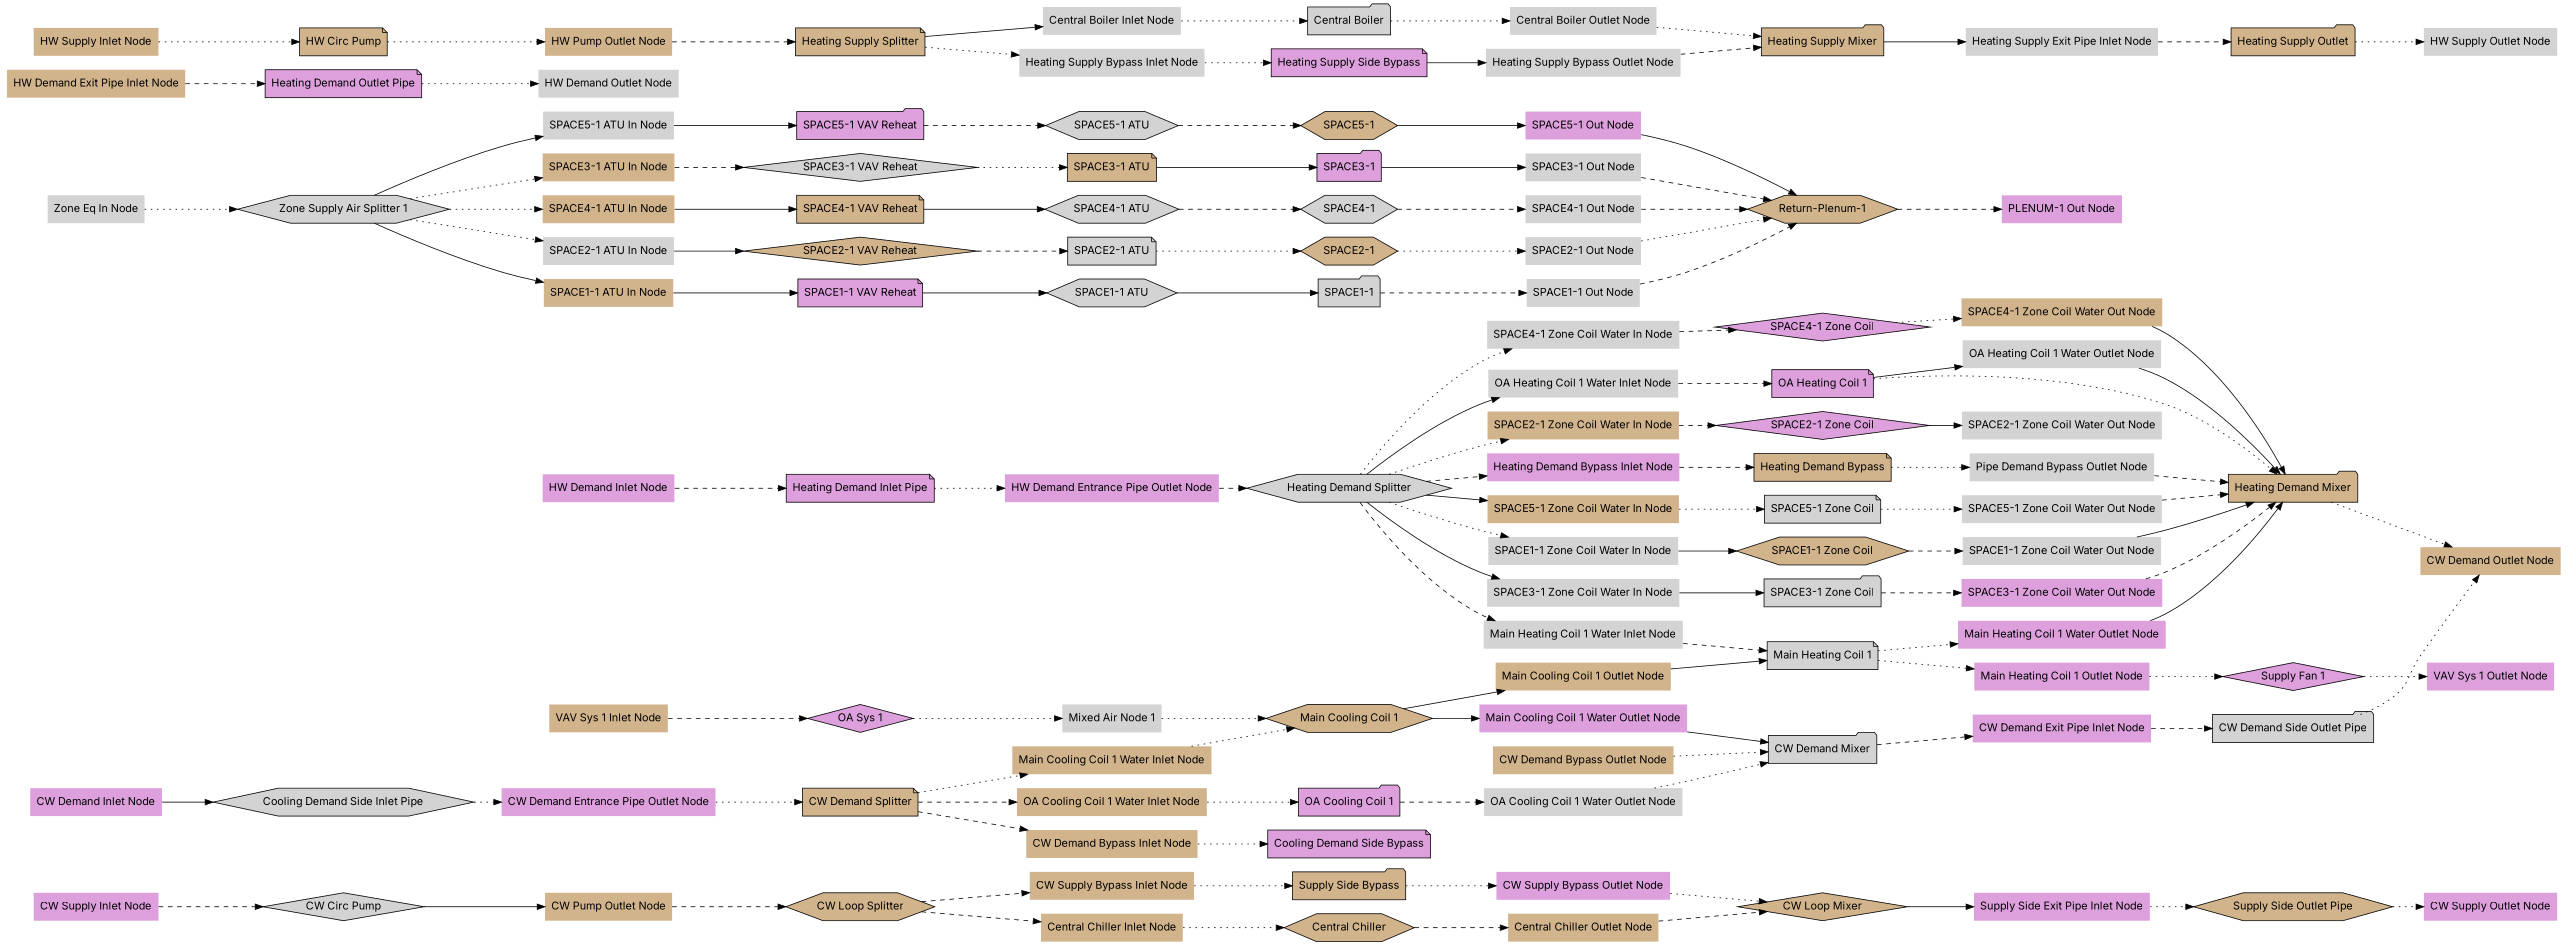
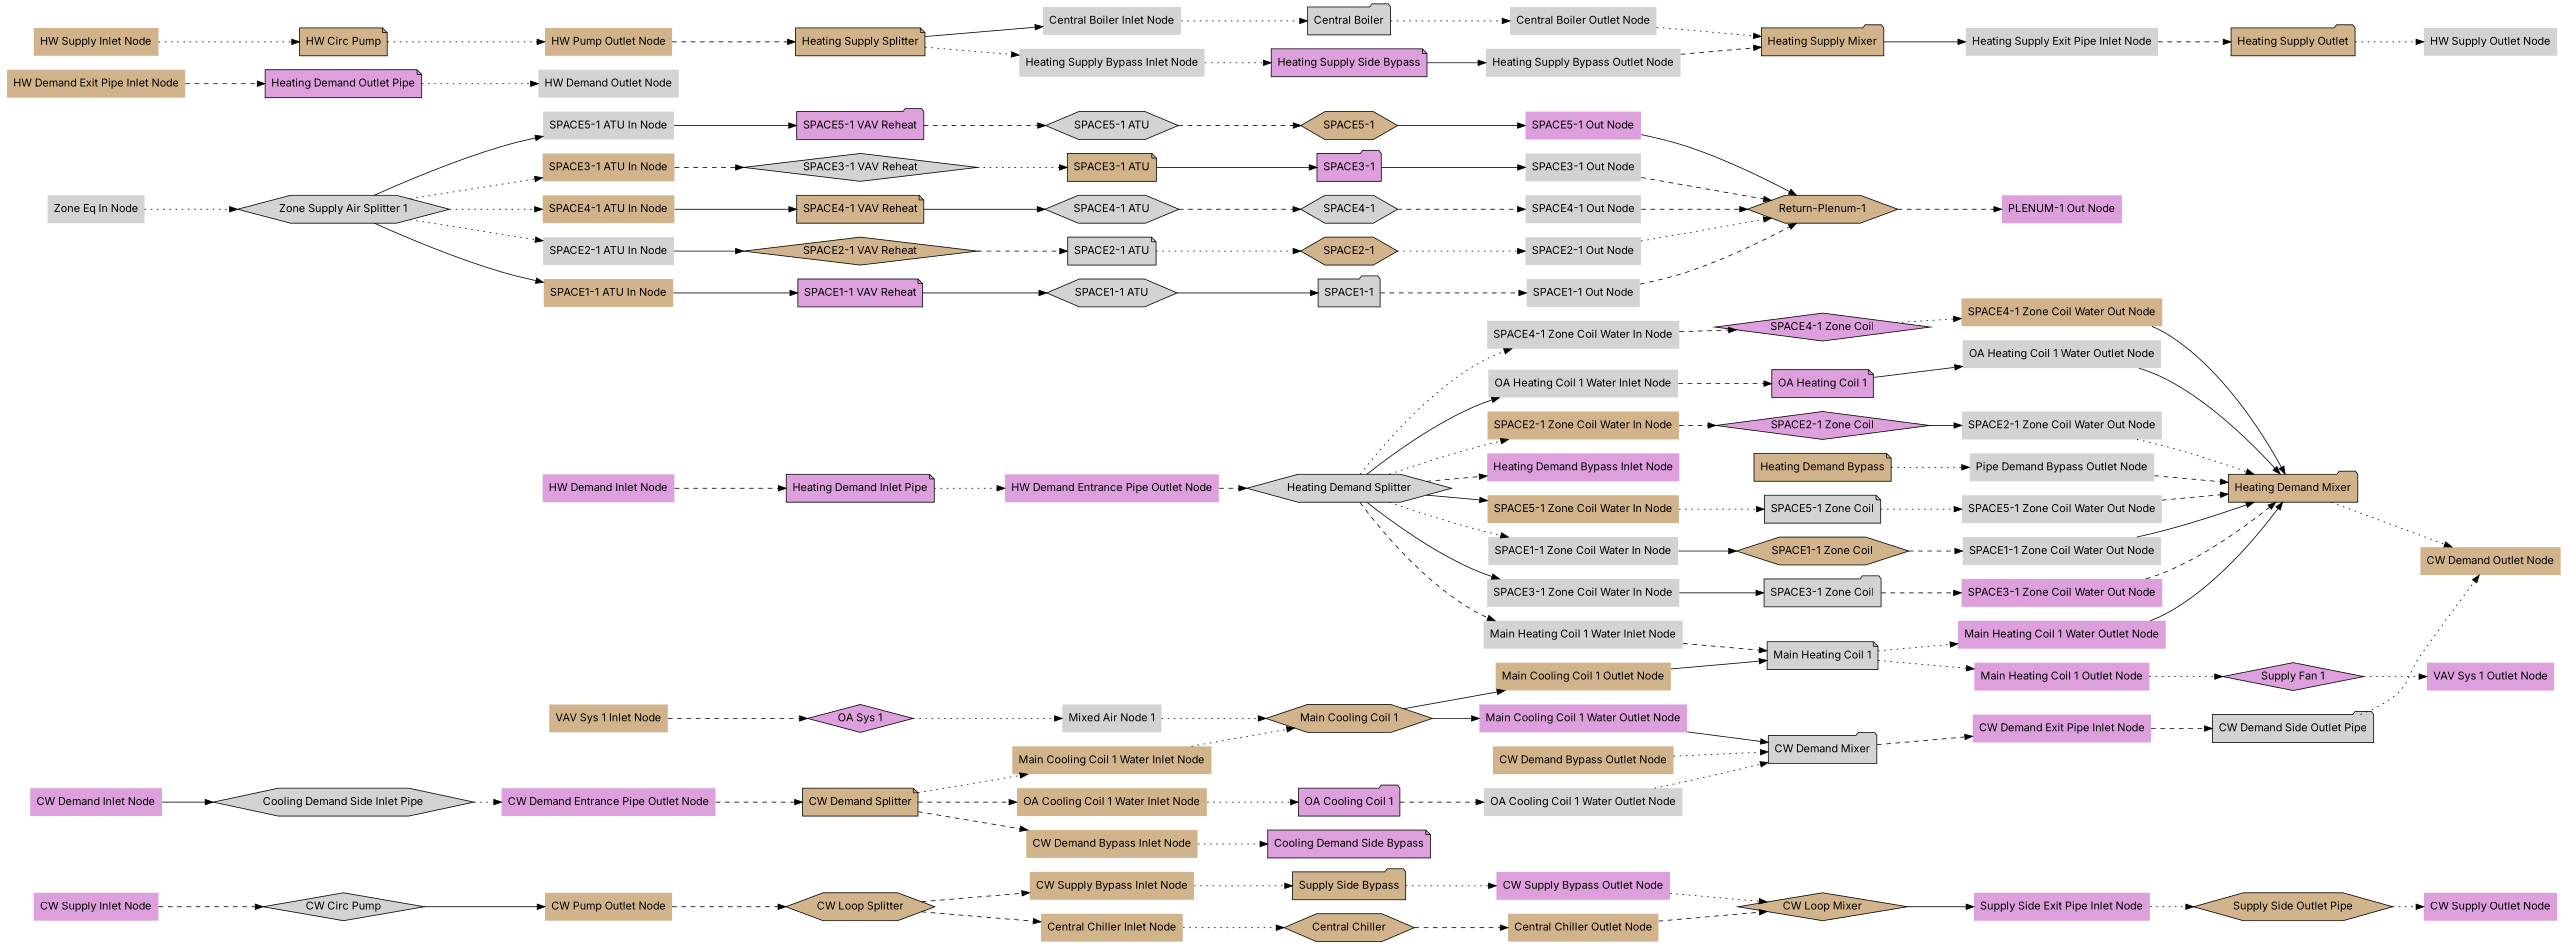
(2082, 385) -> (2192, 454)
(1713, 467) -> none
(755, 802) -> (755, 802)
